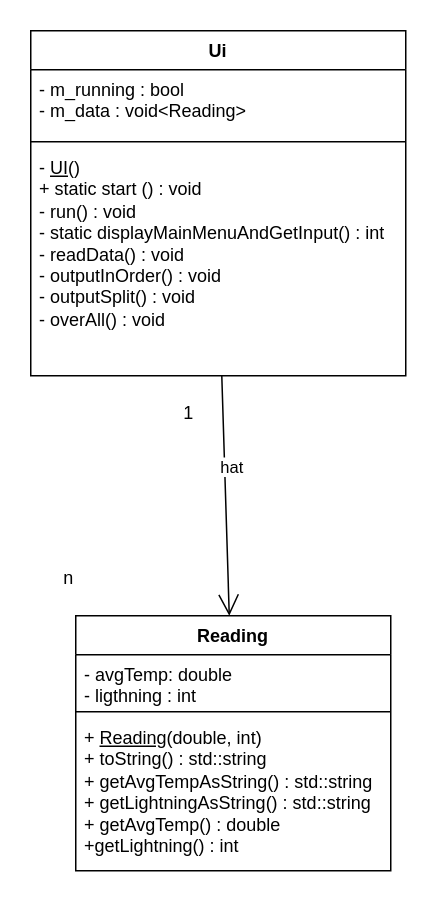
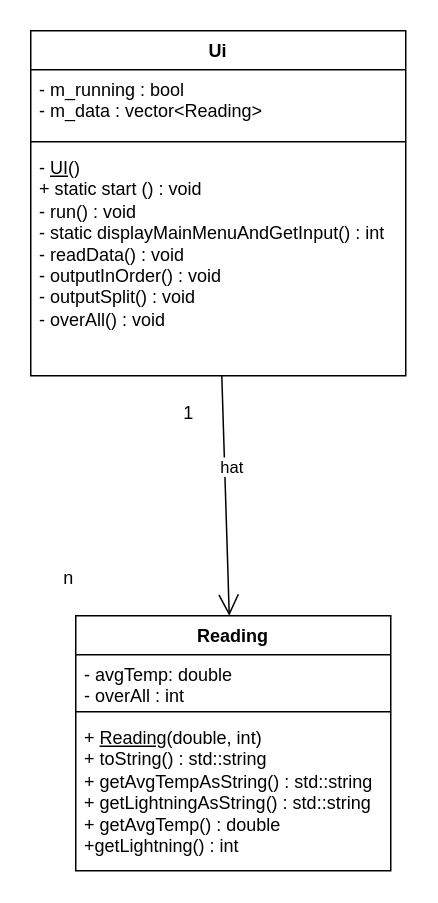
(147, 102) -> (159, 102)
(161, 687) -> (161, 687)
